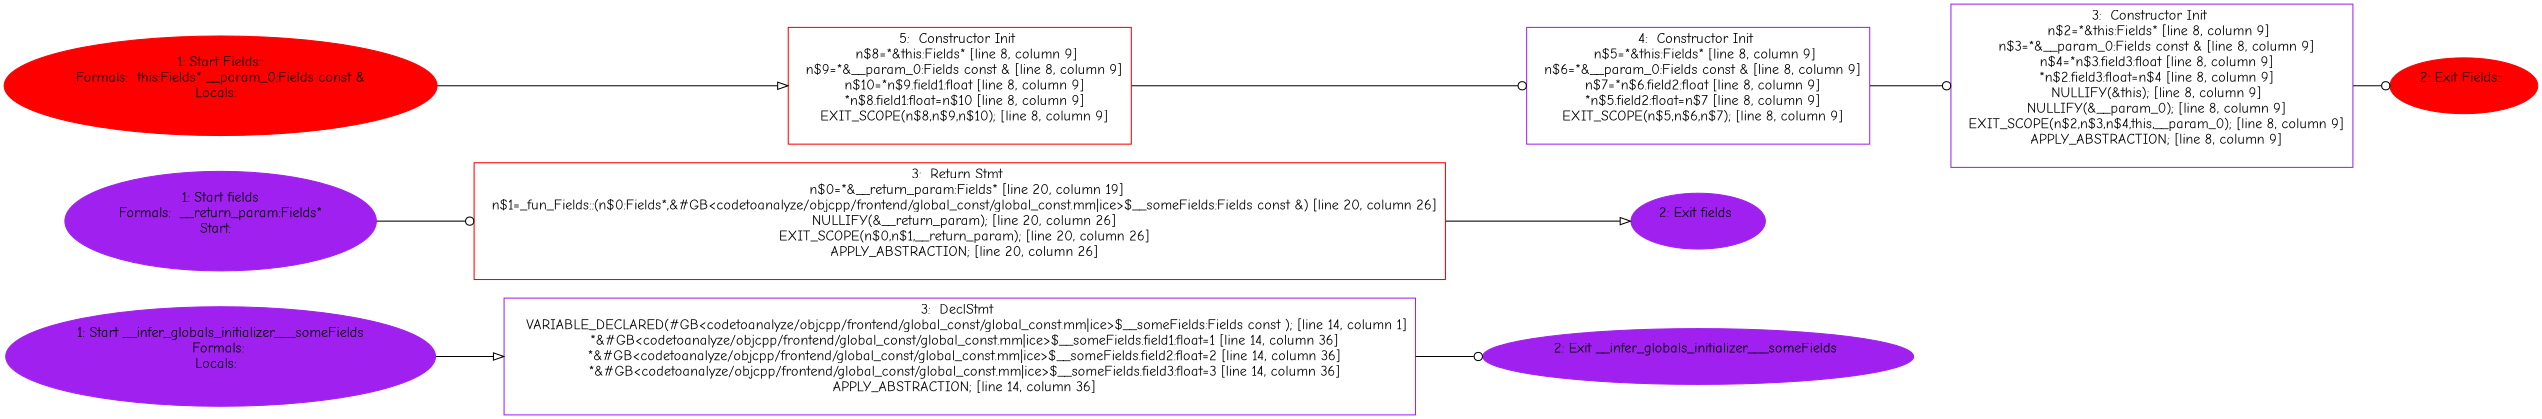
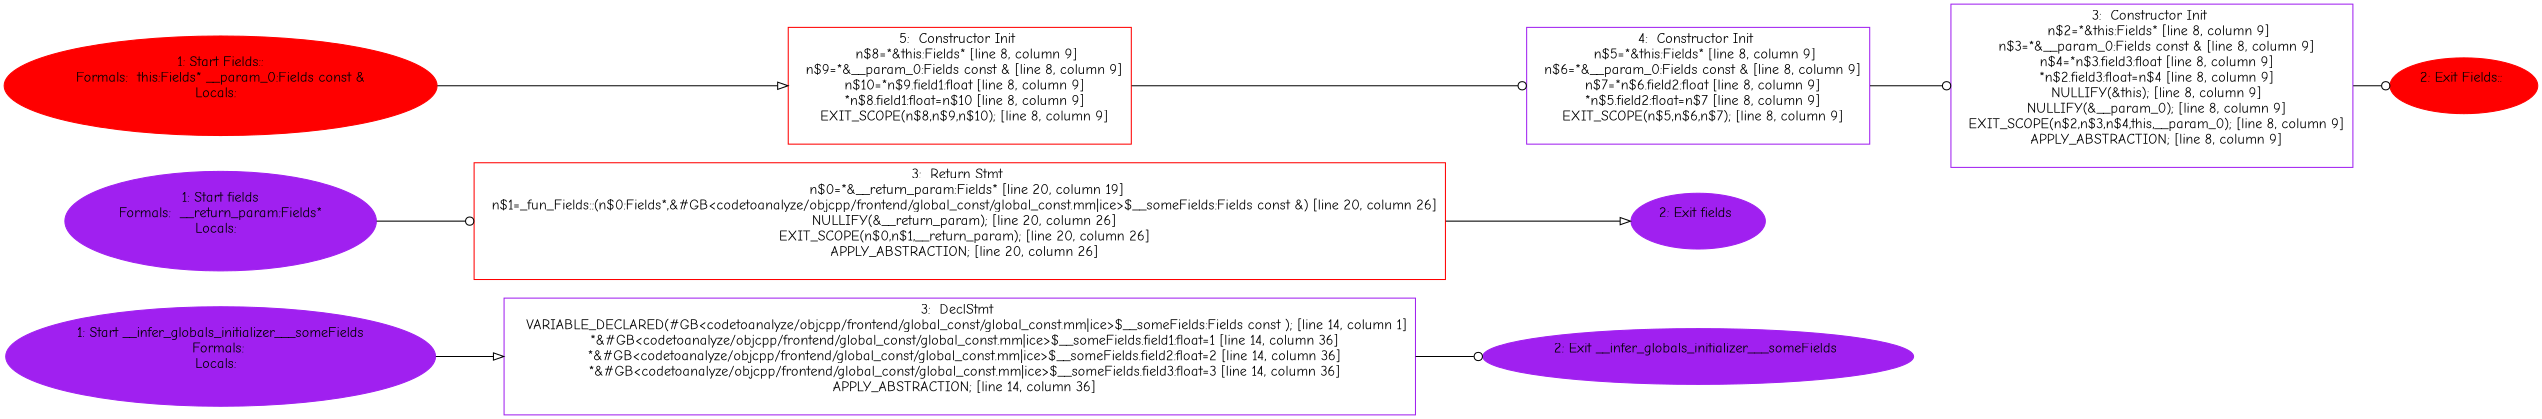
(221, 221) -> (221, 221)
